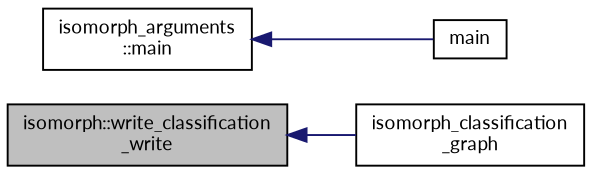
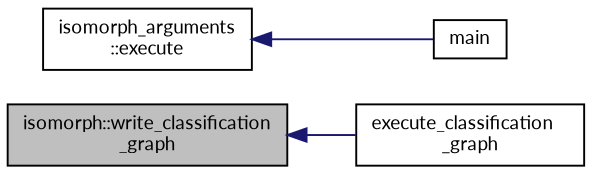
(147, 39) -> (147, 39)
(147, 135) -> (147, 135)
(470, 135) -> (470, 135)
